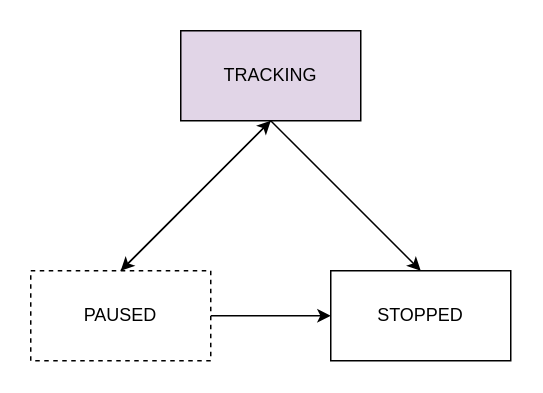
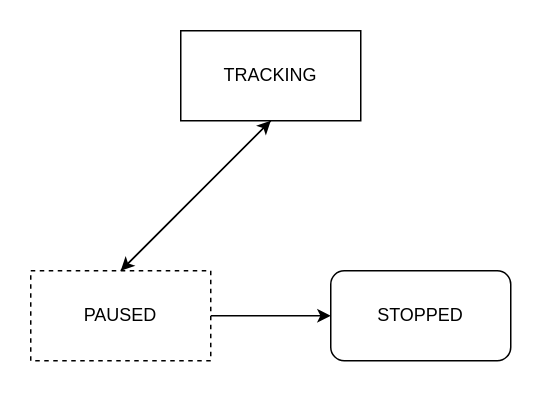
(271, 76) -> (271, 76)
(343, 193) -> none
(421, 316) -> (421, 316)
